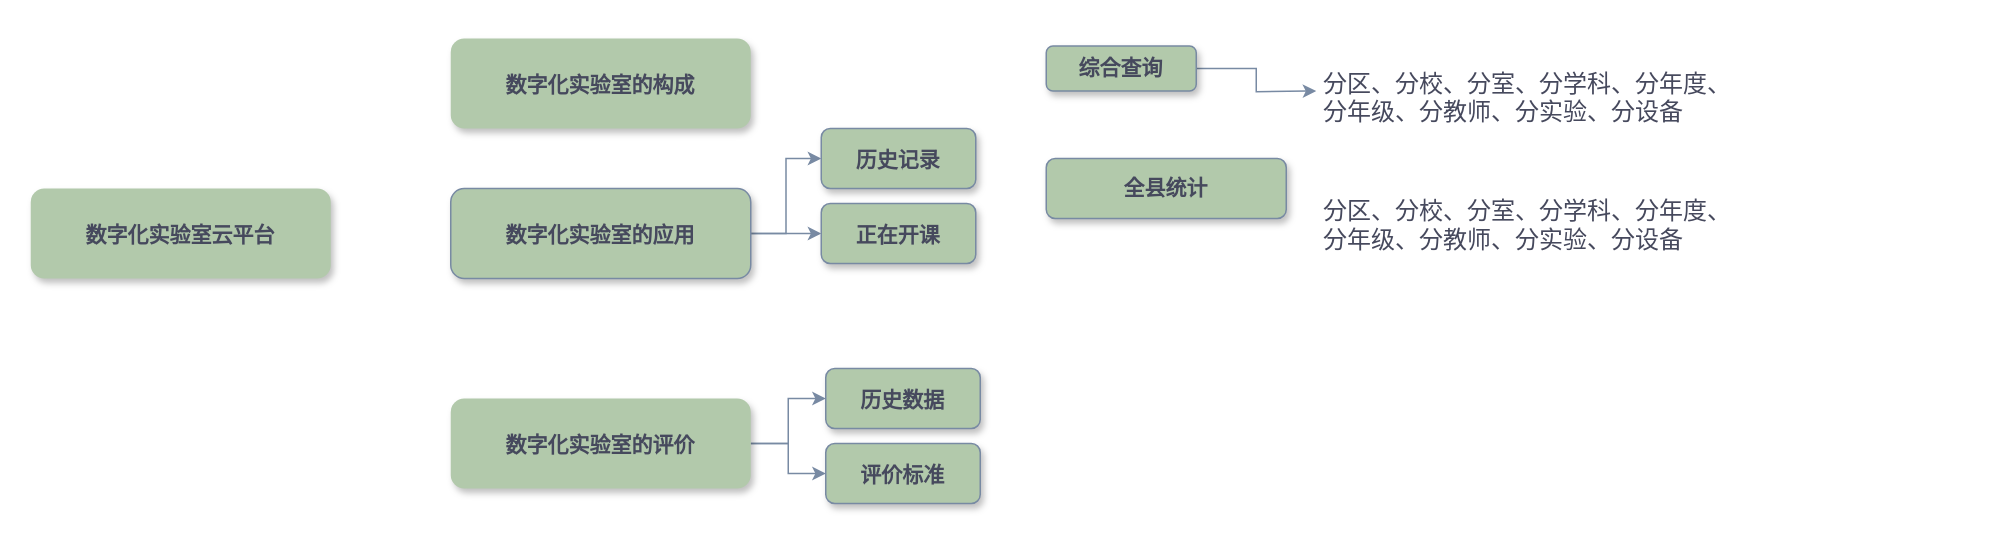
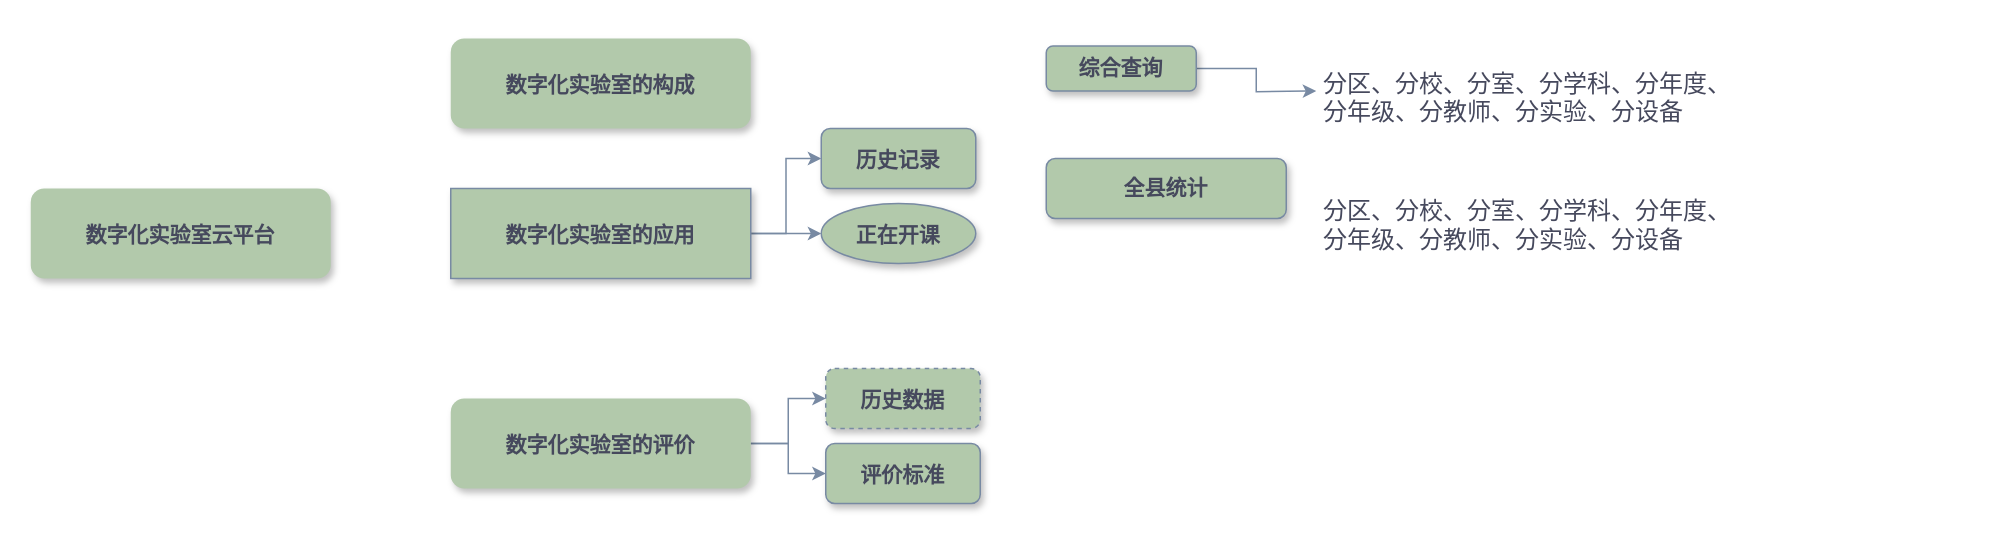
(601, 233) -> (601, 233)
(899, 233) -> (899, 233)
(903, 398) -> (903, 398)
